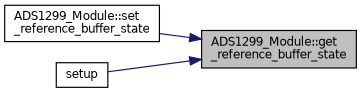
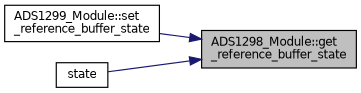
(279, 49) -> (279, 49)
(82, 75) -> (82, 75)
